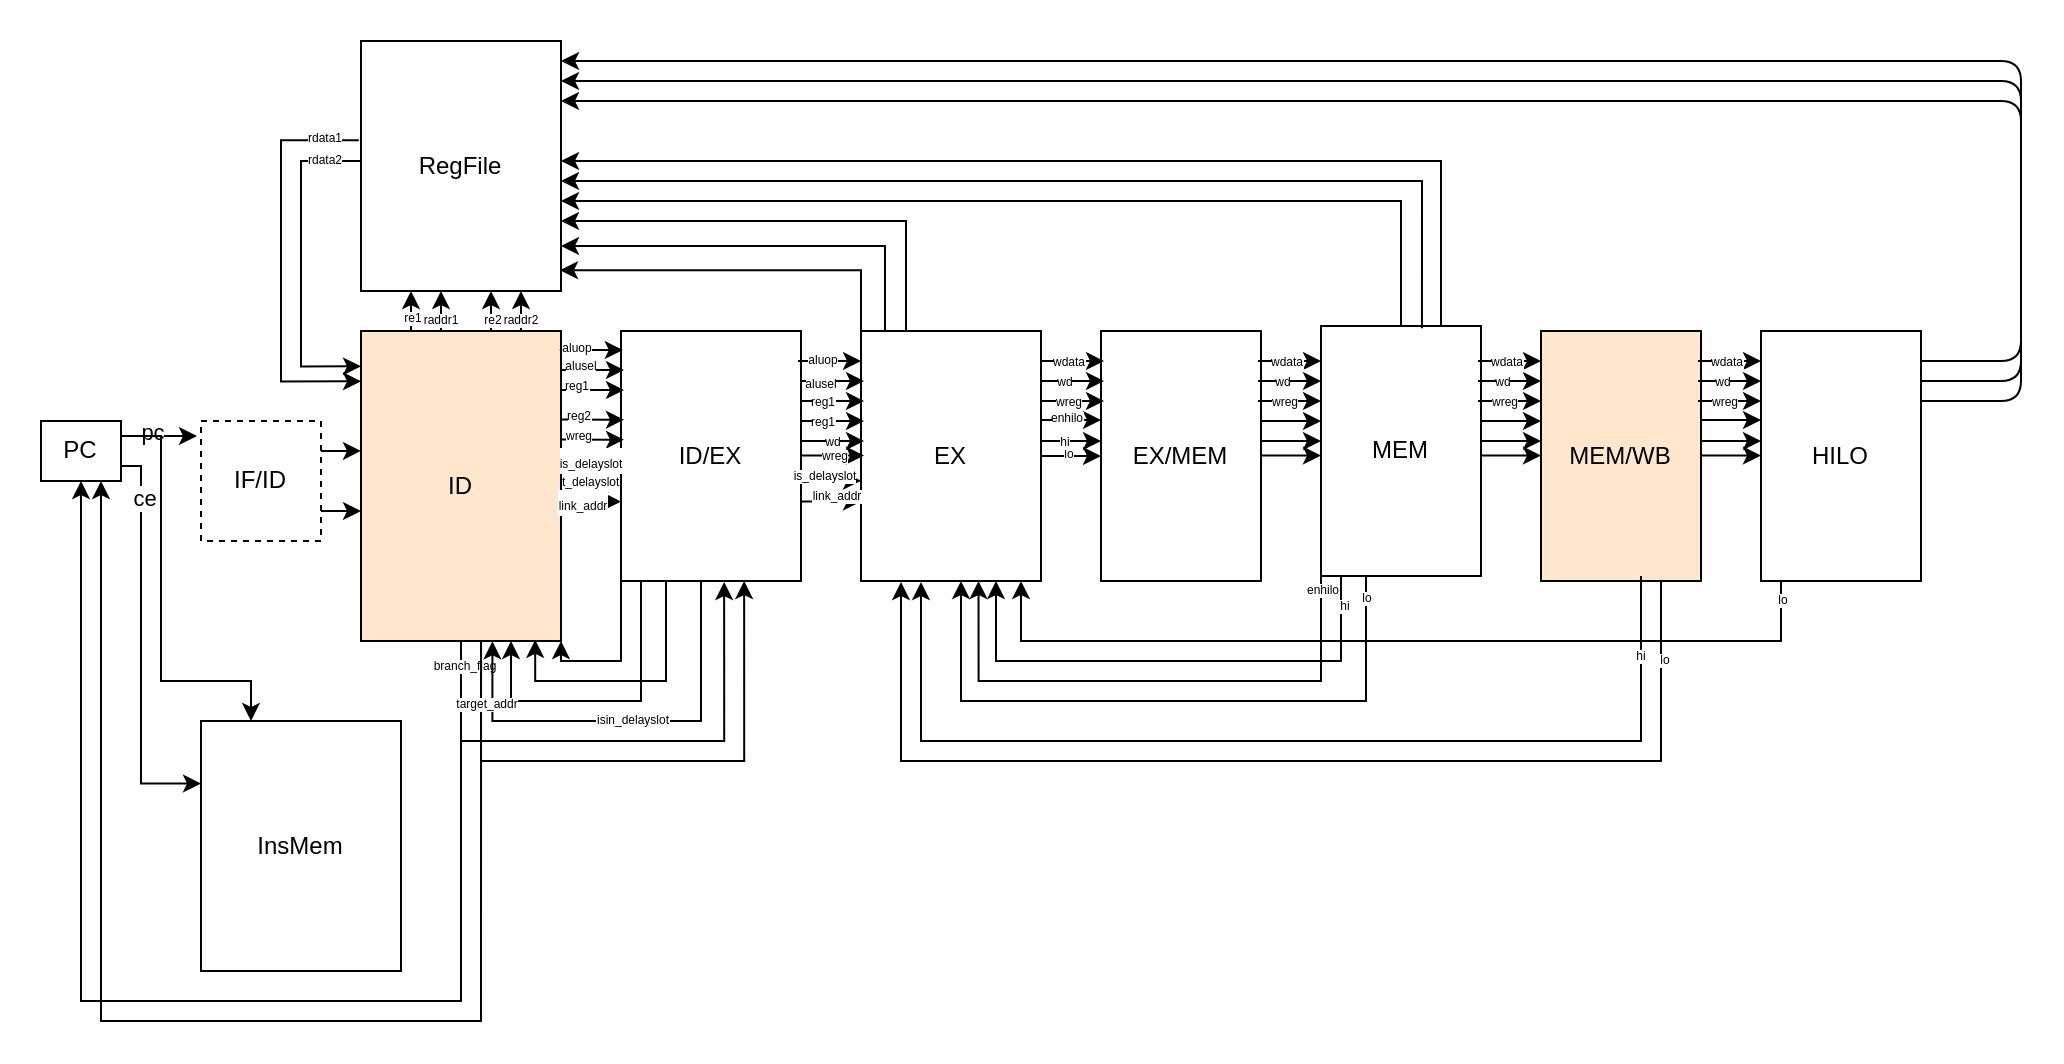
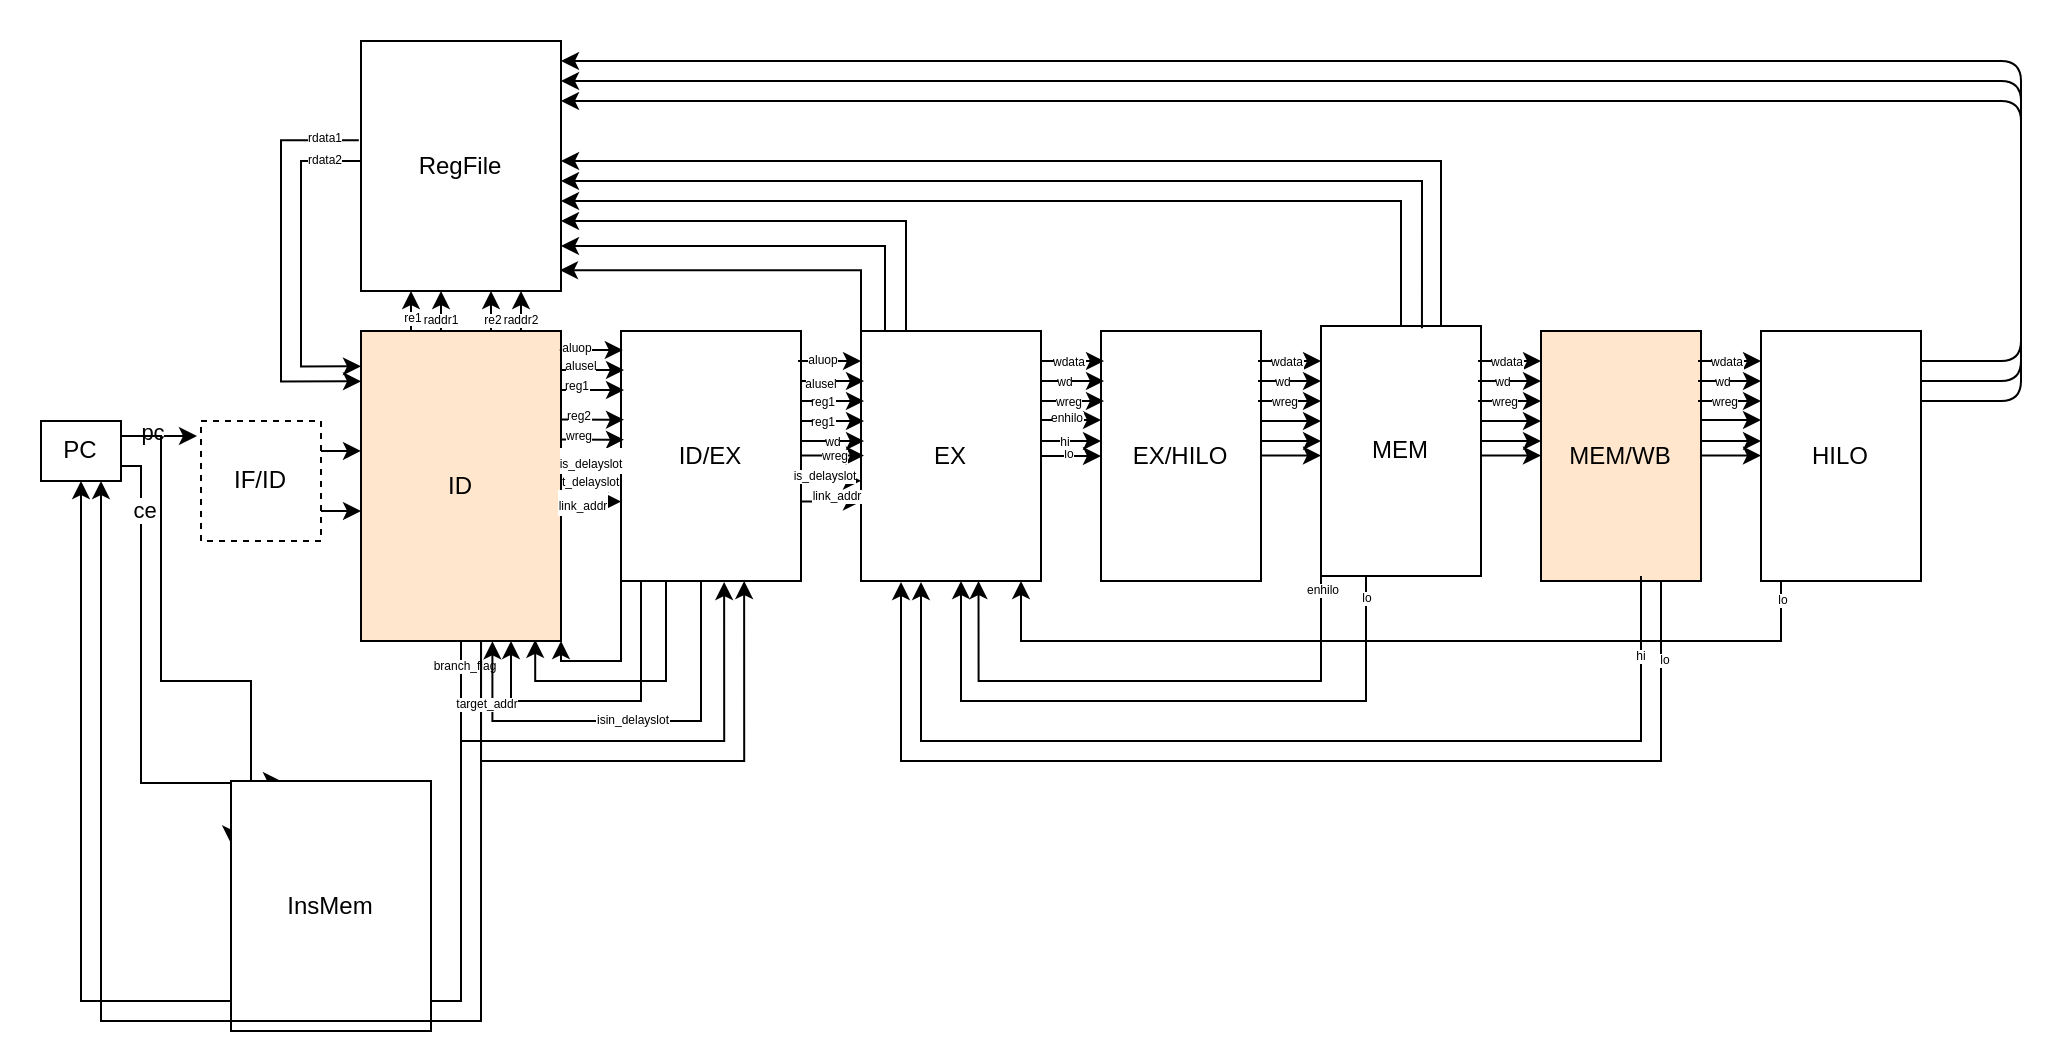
(1181, 457) -> (1181, 457)
(1176, 661) -> none
(301, 846) -> (331, 906)
